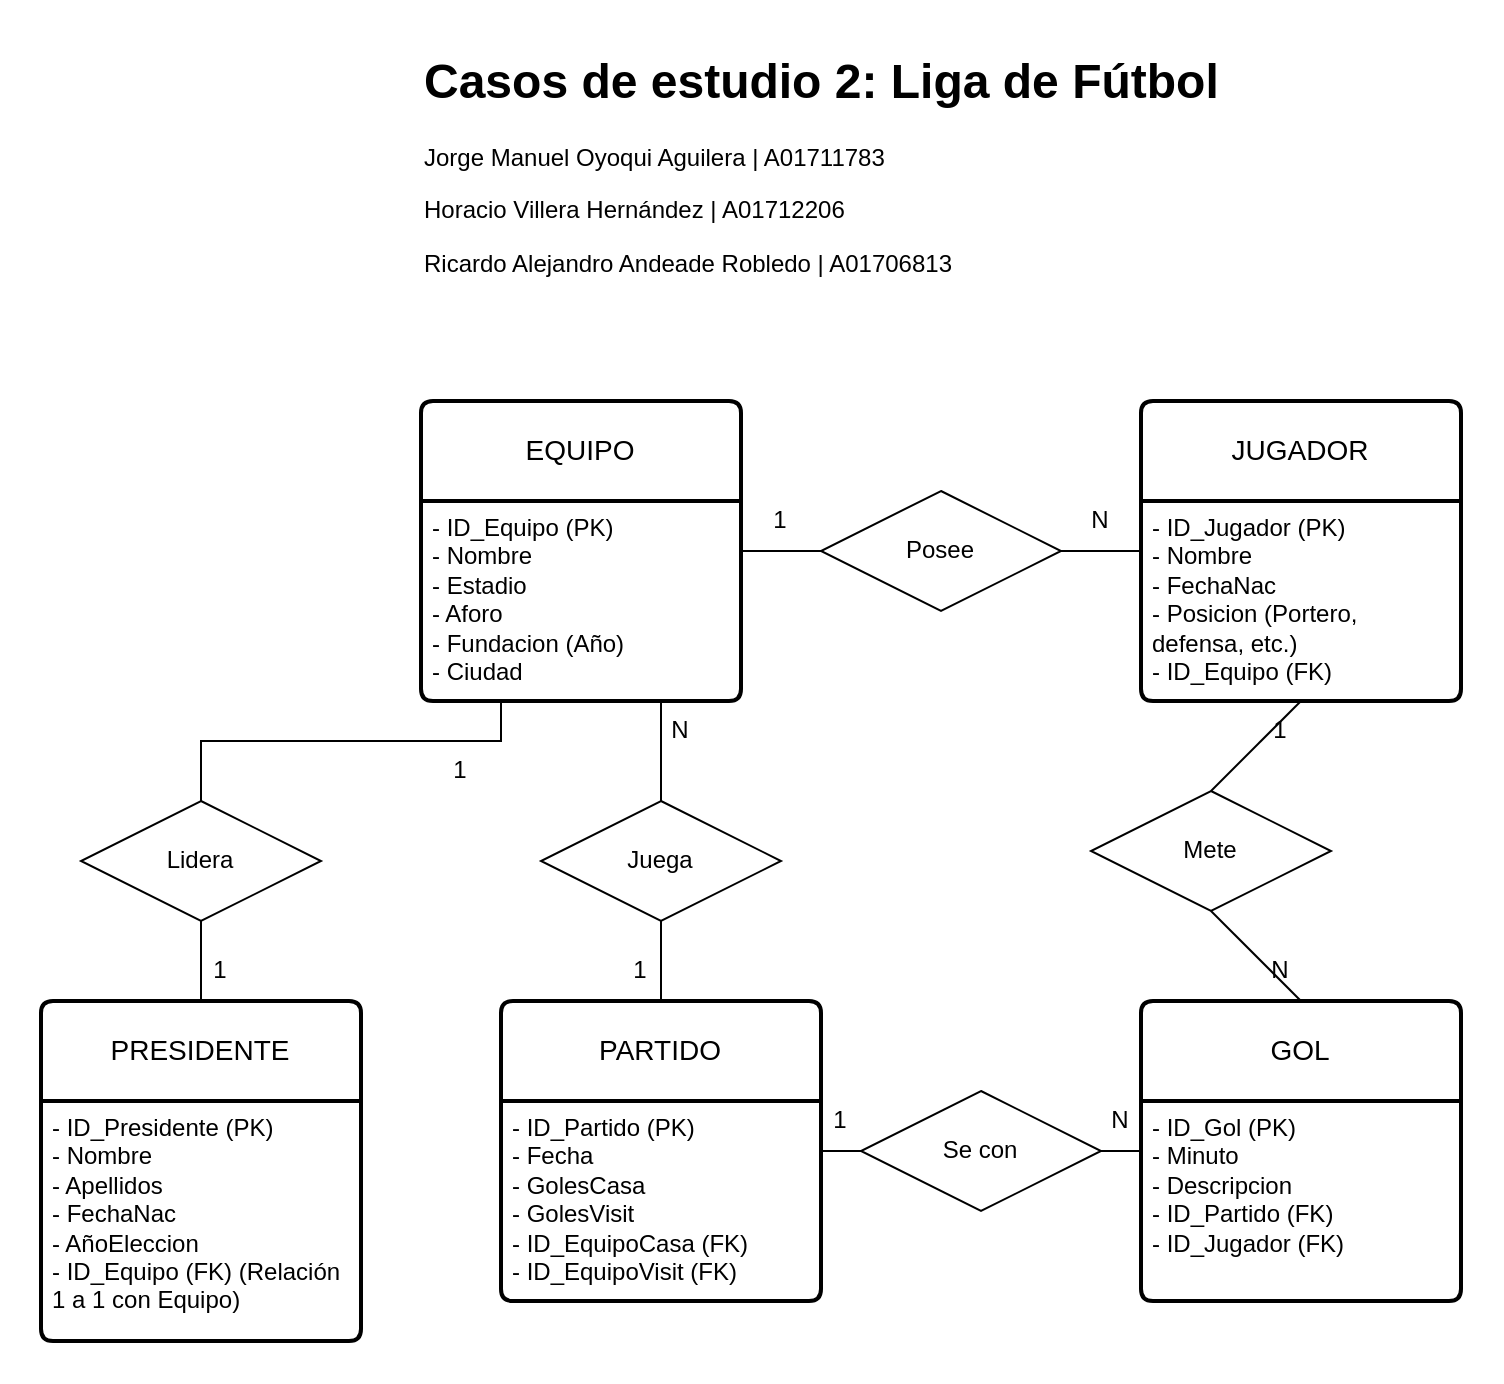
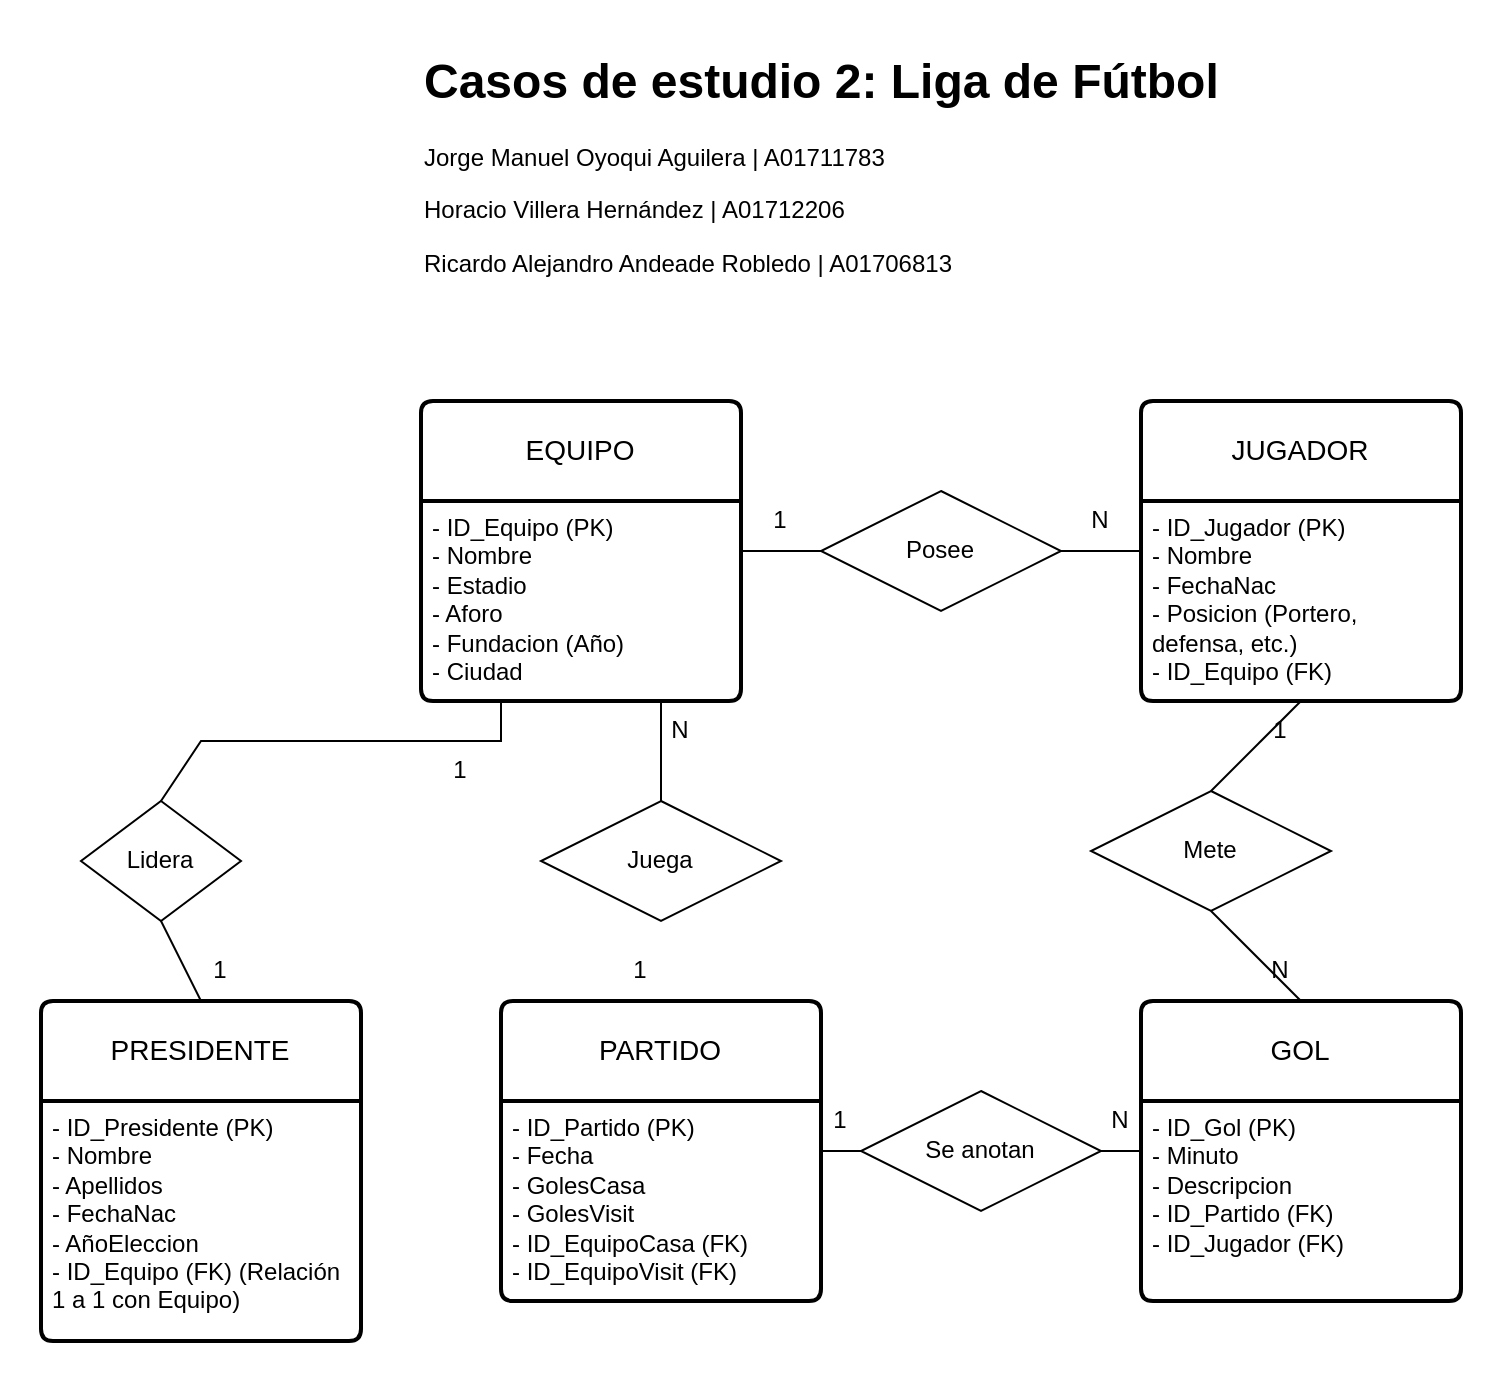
(201, 861) -> (161, 861)
(661, 961) -> none
(981, 1151) -> (981, 1151)
